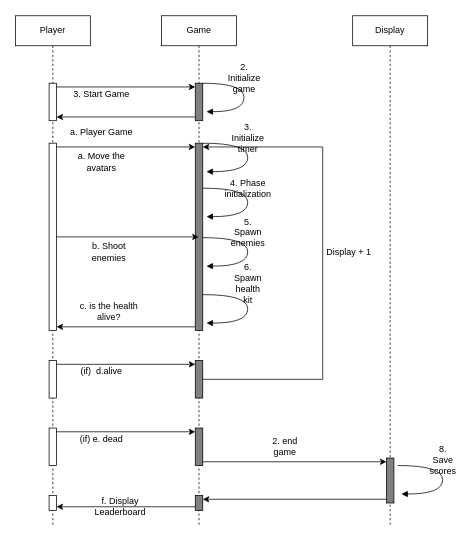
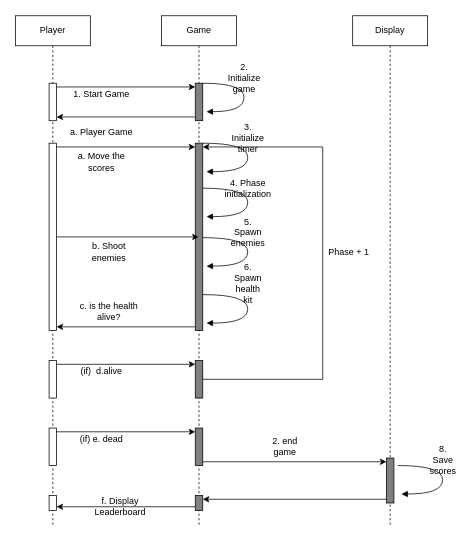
(102, 94) -> (102, 94)
(102, 162) -> (102, 162)
(349, 252) -> (349, 252)
